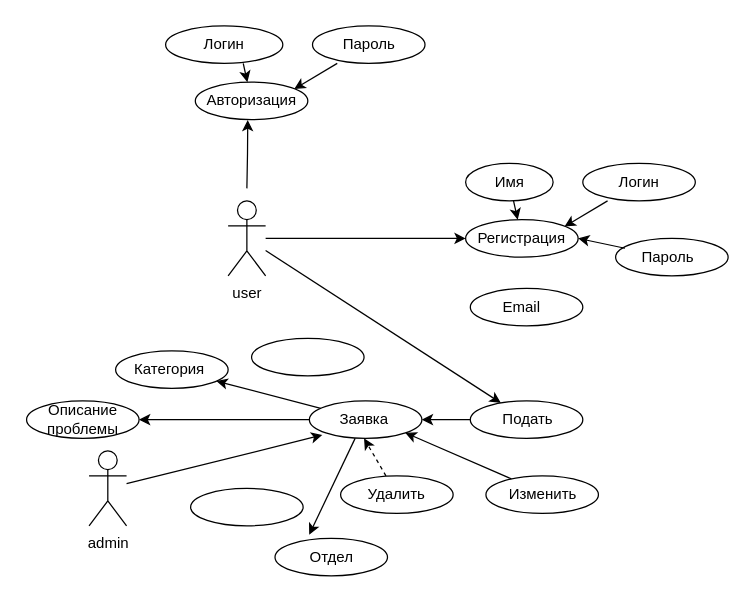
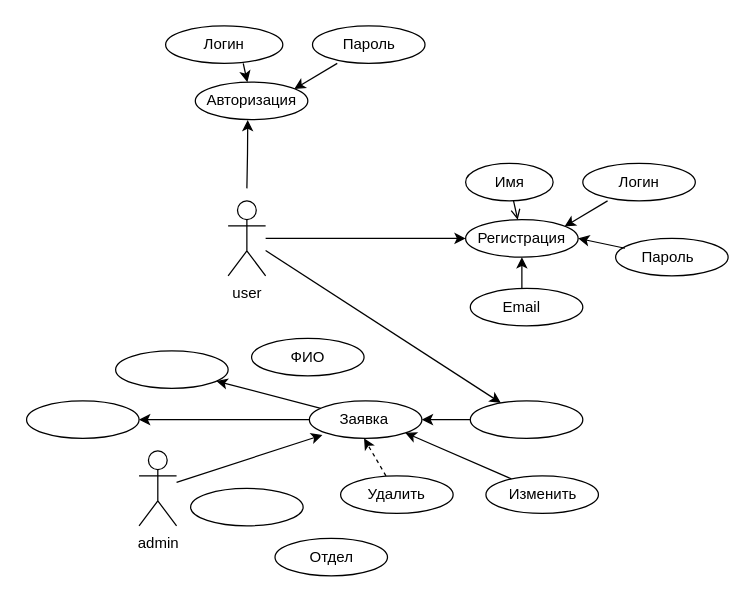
(516, 210) -> (516, 212)
none -> (522, 277)
none -> (308, 357)
(172, 369) -> none
(83, 419) -> none
(528, 419) -> none
(334, 483) -> none
(108, 488) -> (158, 488)
